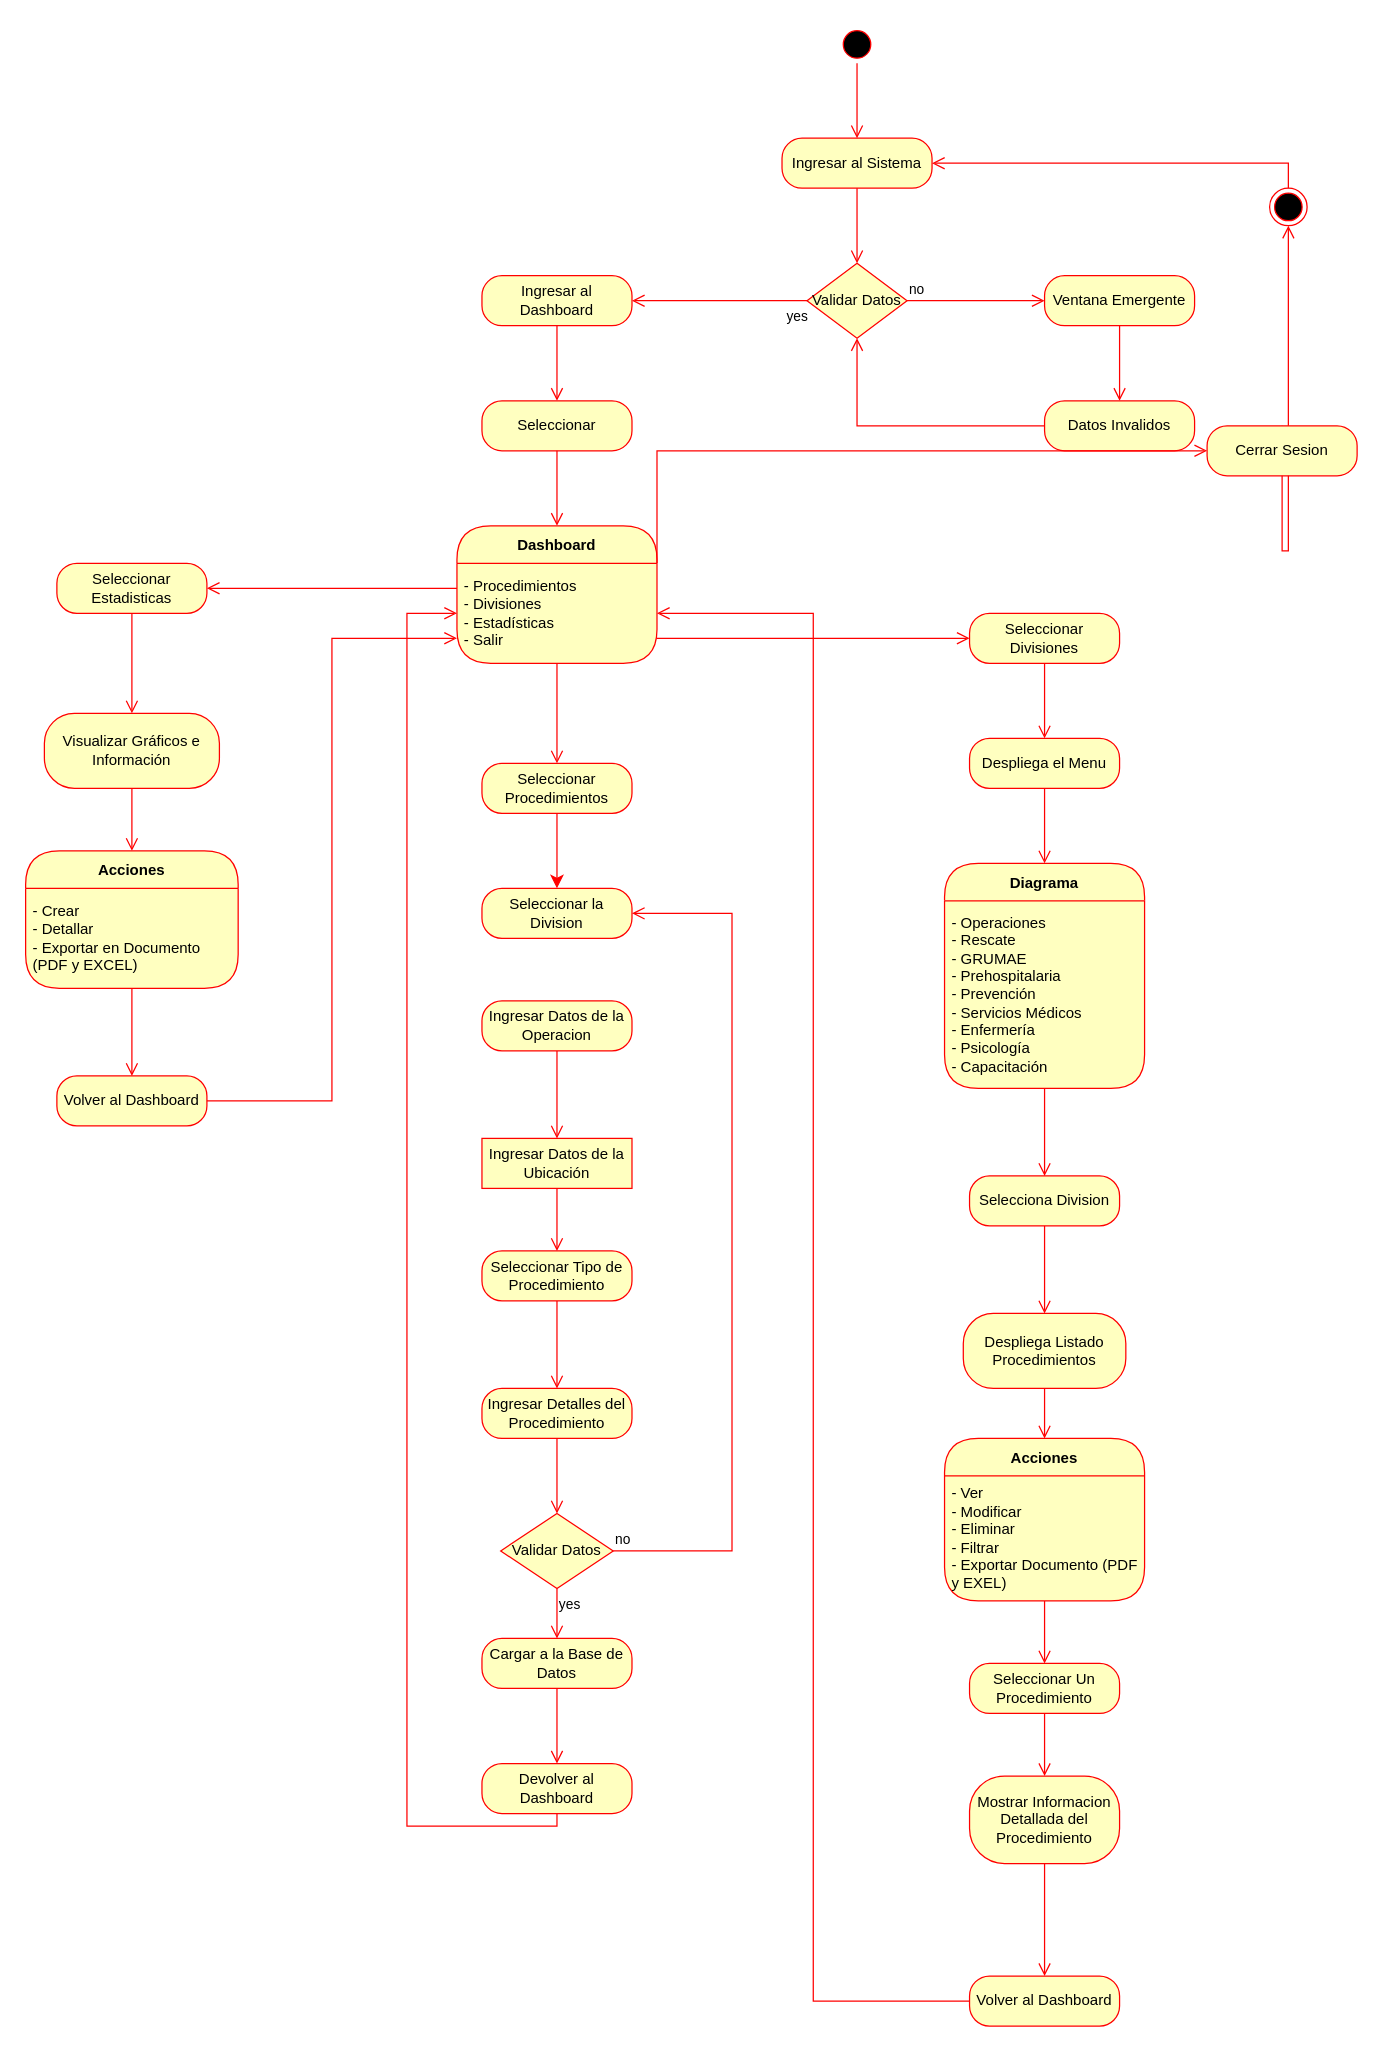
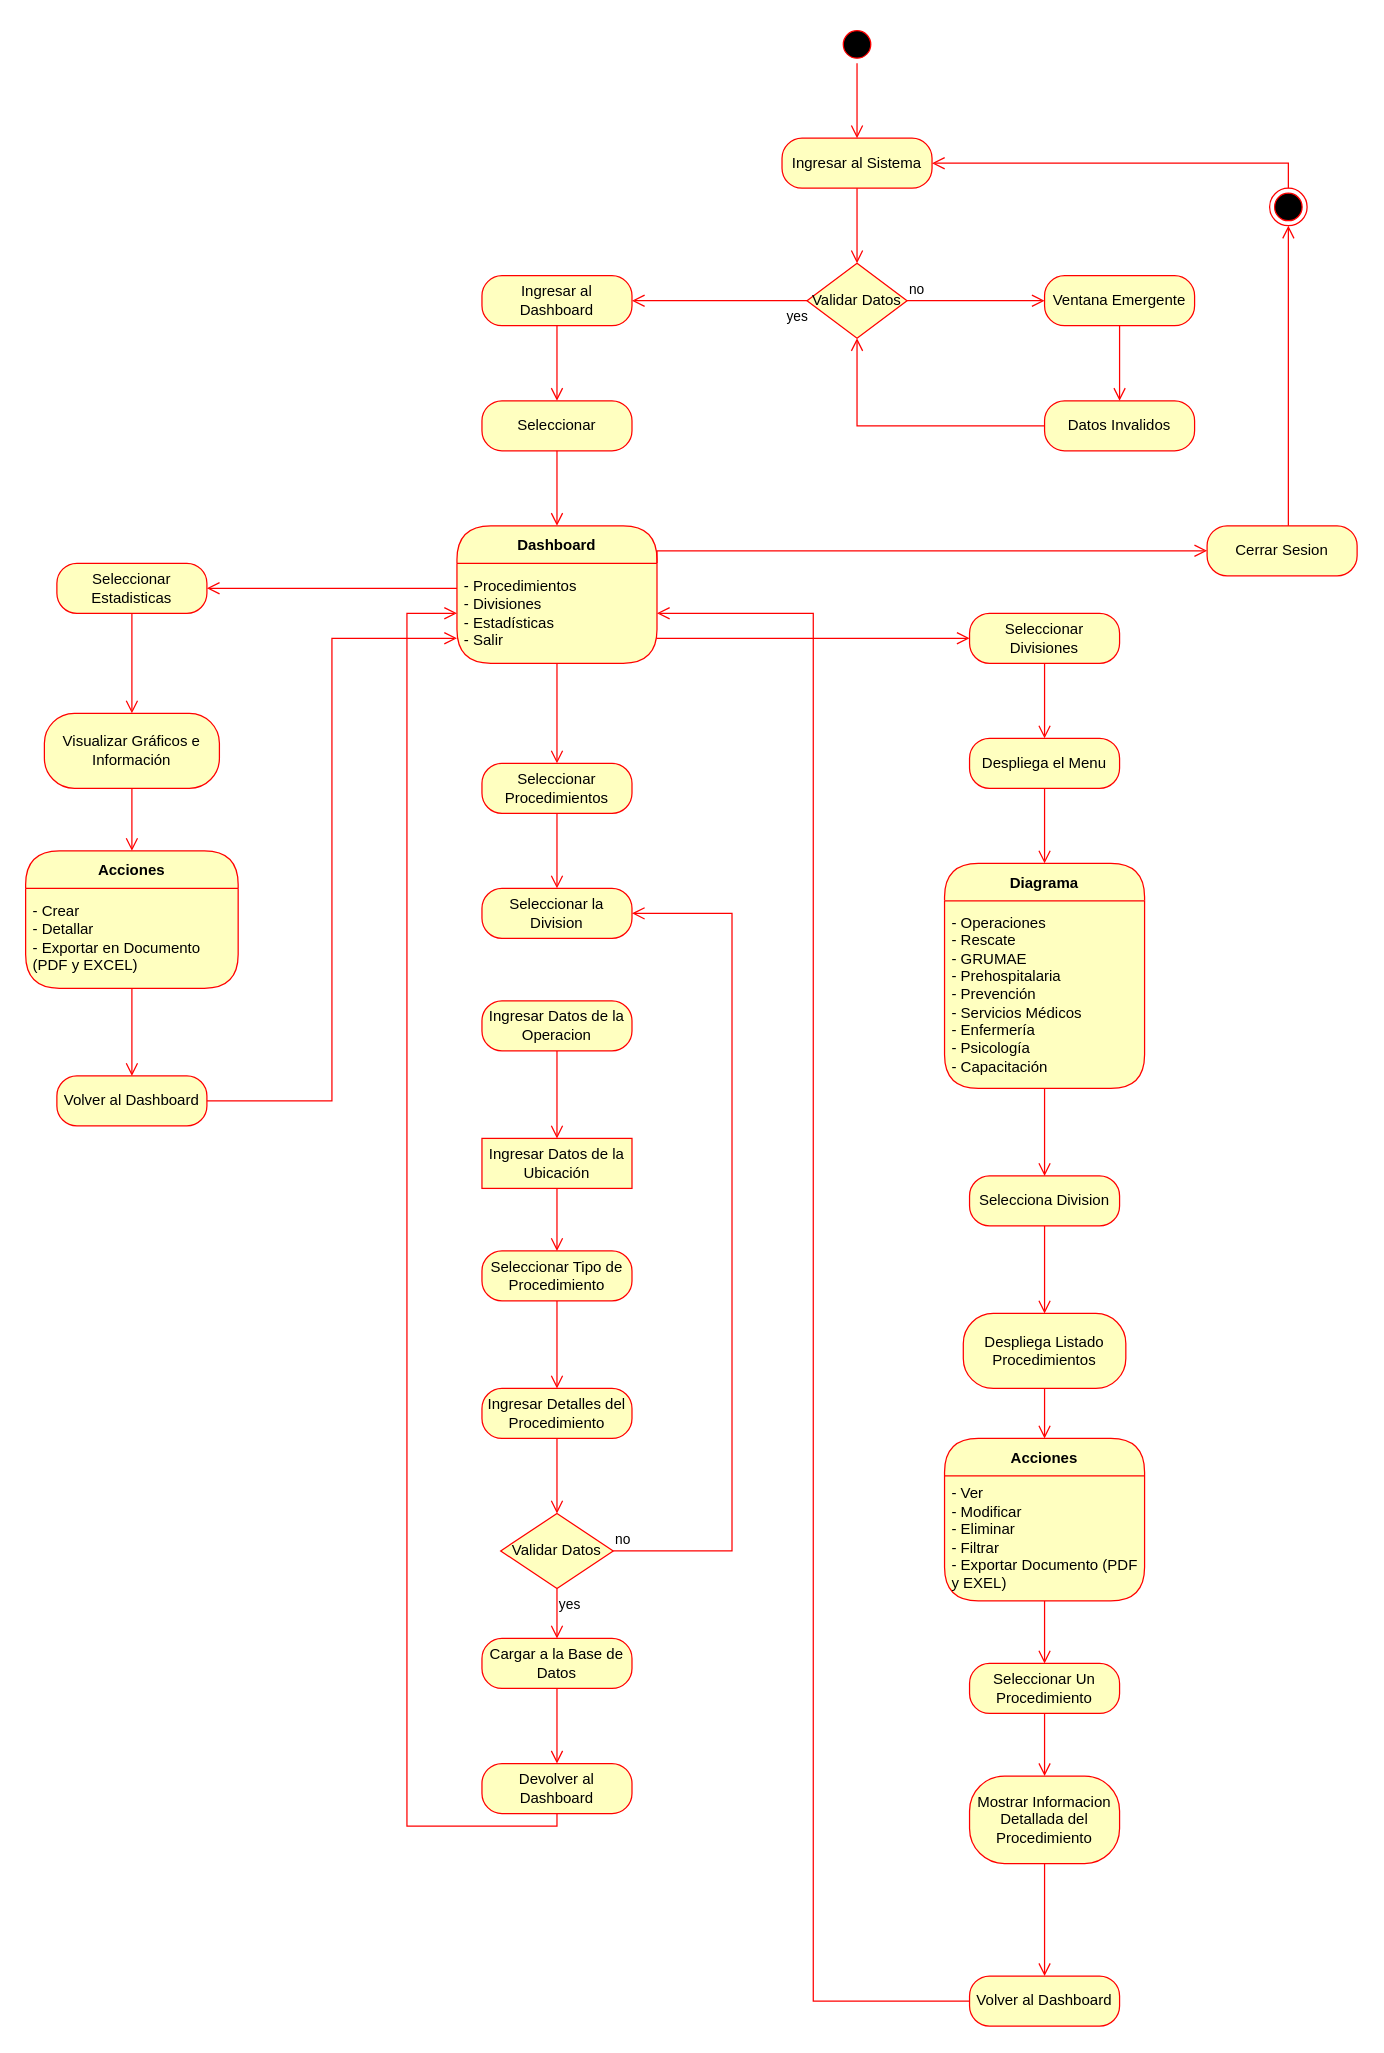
(1282, 451) -> (1282, 551)
(557, 876) -> (557, 879)
